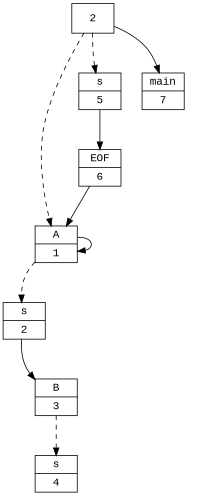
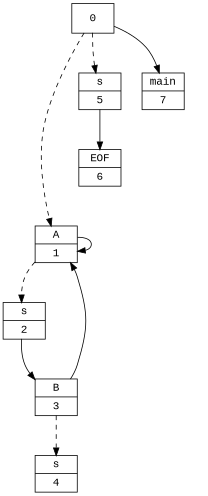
(93, 18) -> (93, 18)
(80, 203) -> (86, 325)
